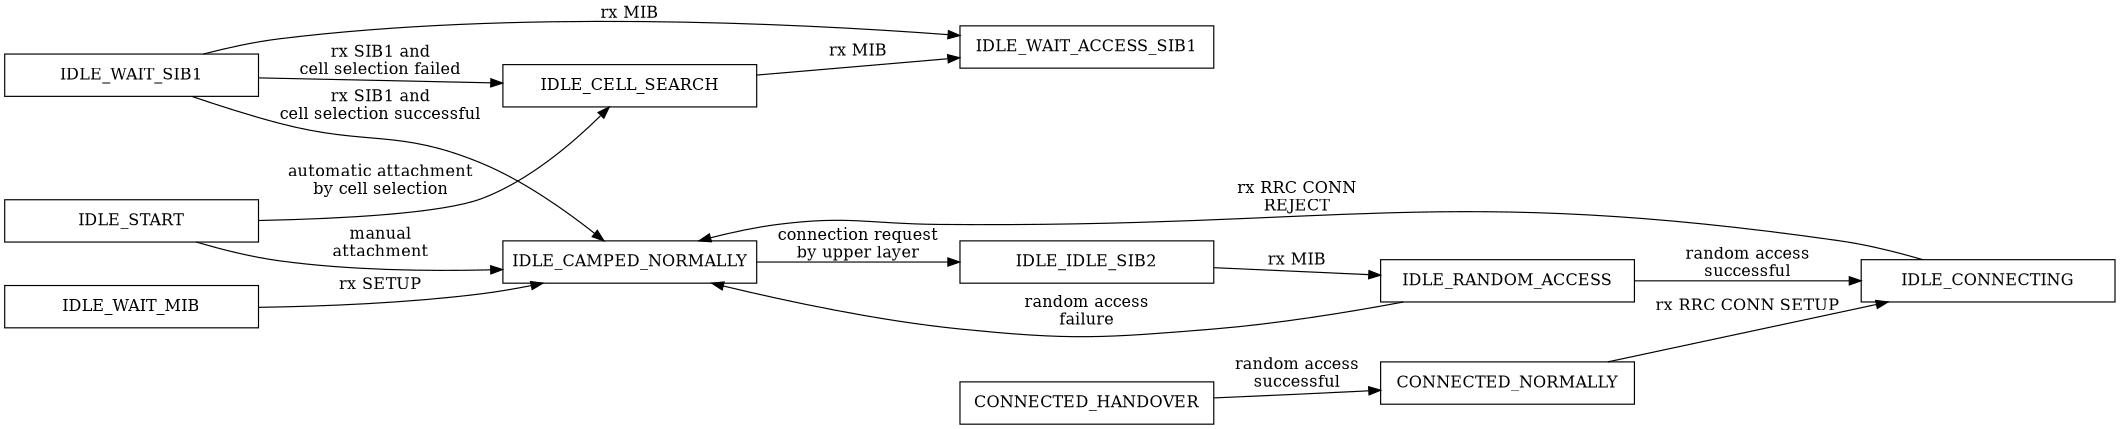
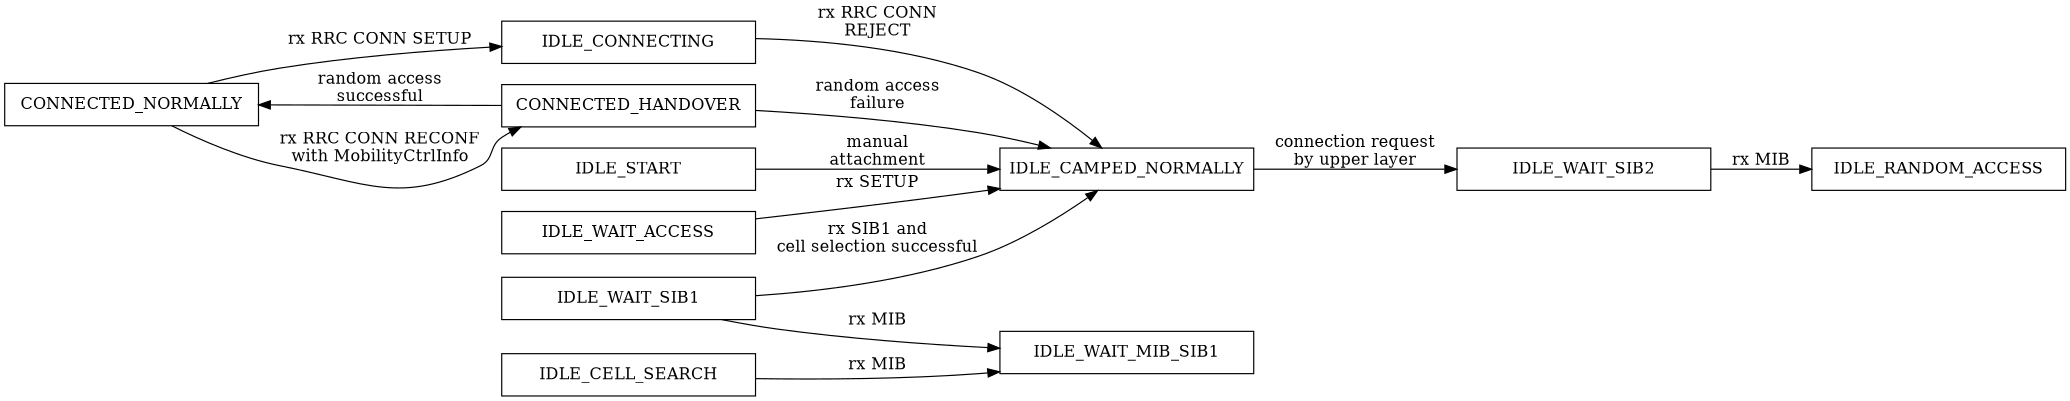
(1087, 47) -> (1127, 352)
(375, 80) -> none
none -> (347, 181)
(443, 208) -> none
(1087, 262) -> (1584, 169)
(1742, 281) -> none
(132, 307) -> (629, 233)
(1062, 336) -> (898, 122)
